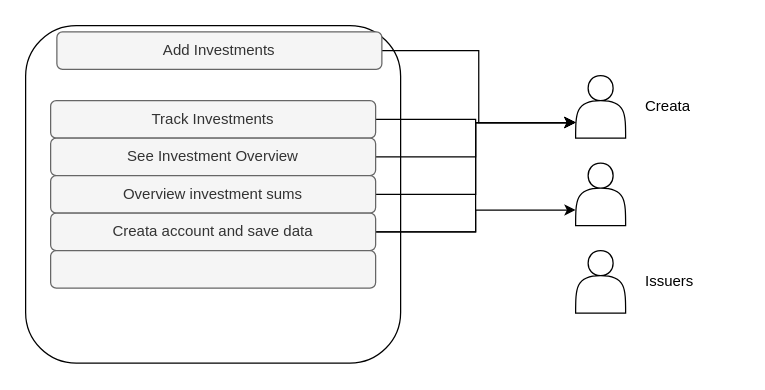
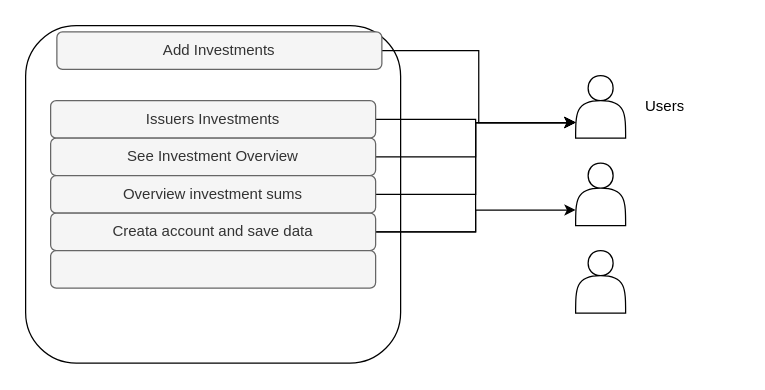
(671, 107) -> (667, 107)
(213, 119) -> (213, 119)
(688, 282) -> none
